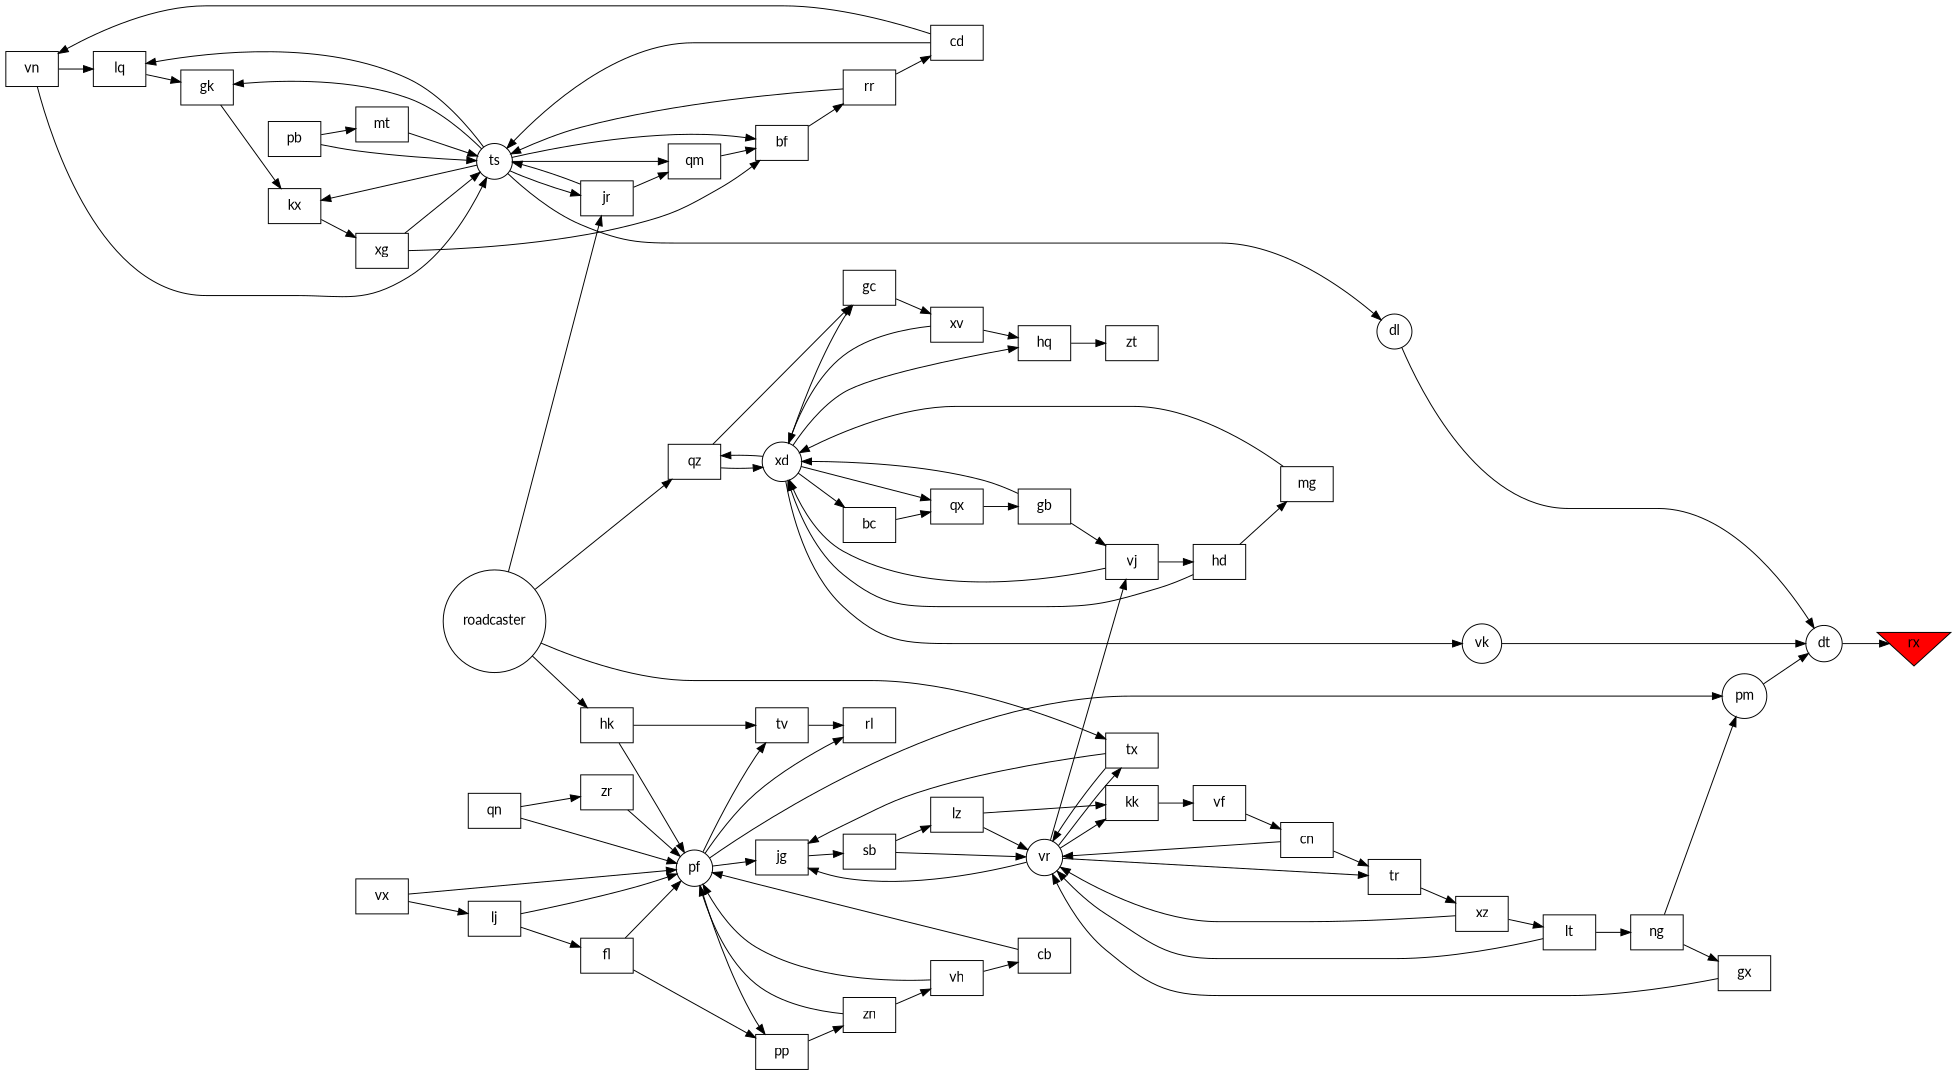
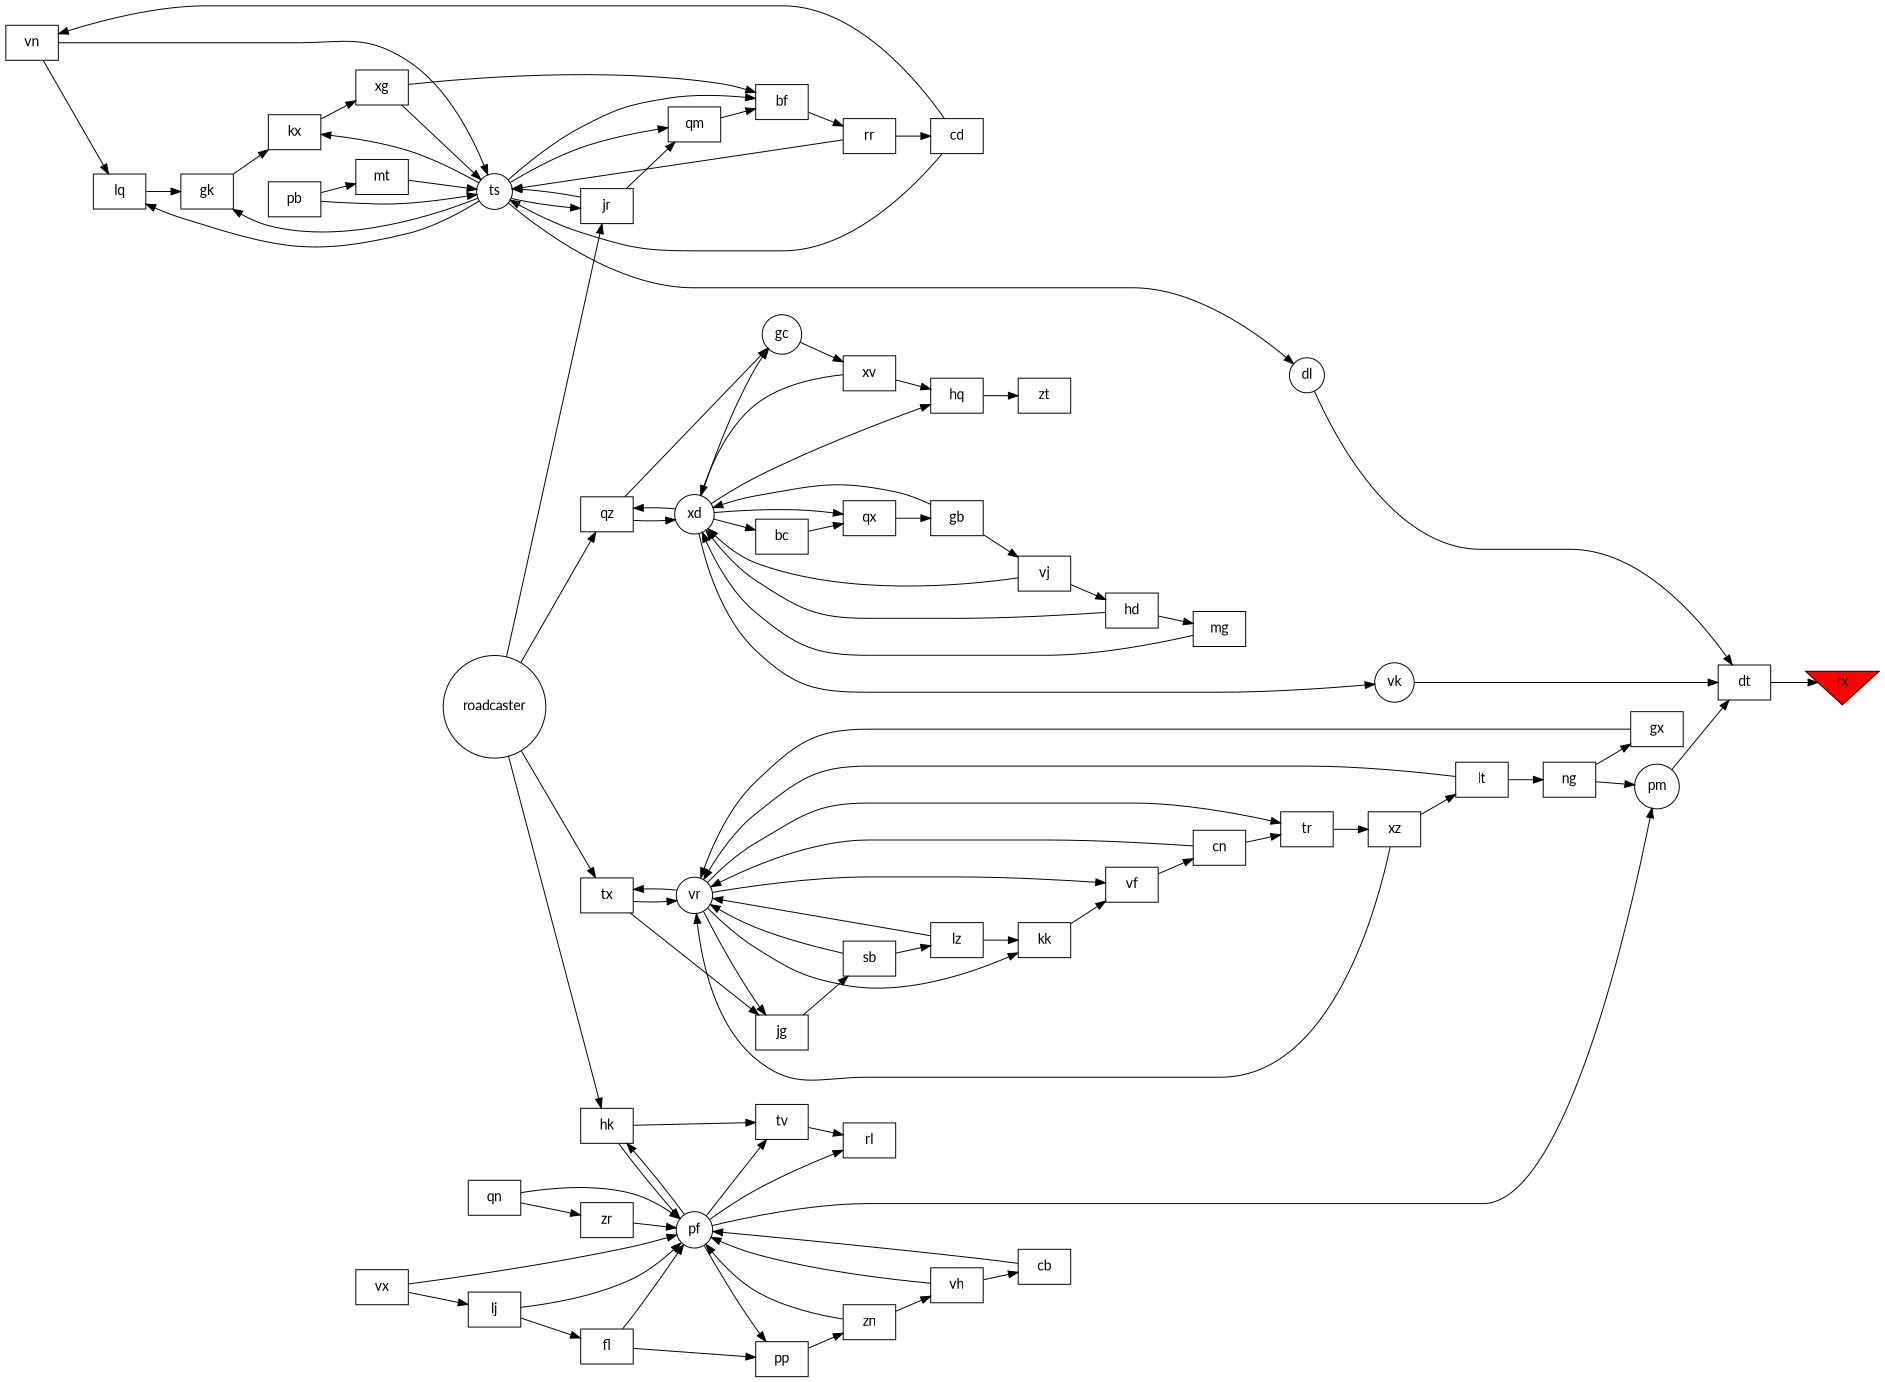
(869, 288) -> (782, 334)
(1824, 644) -> (1744, 682)
(1087, 714) -> (904, 877)
(729, 864) -> (659, 1182)
